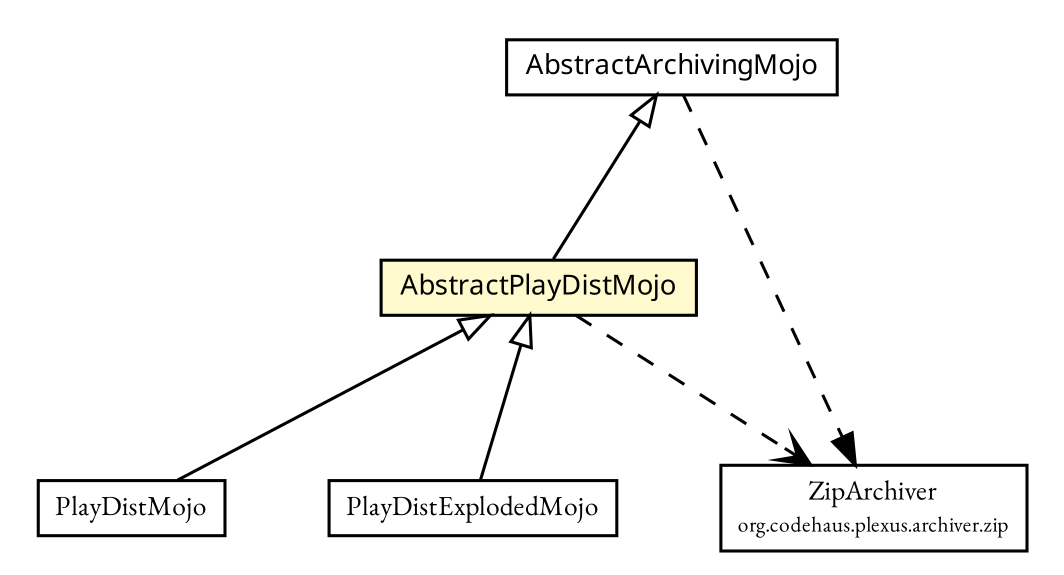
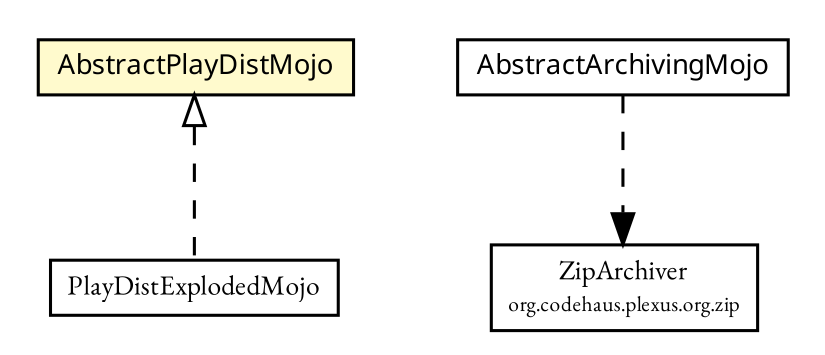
(596, 190) -> none
(680, 382) -> none
(501, 413) -> (194, 193)
(130, 508) -> none
(874, 525) -> (624, 305)
